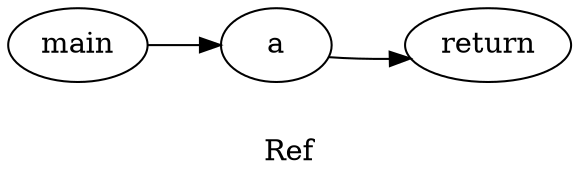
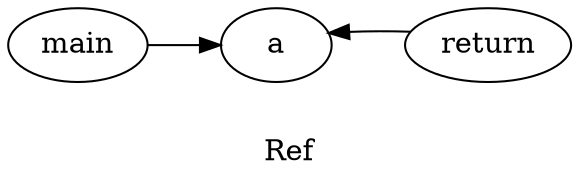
(359, 59) -> (380, 31)
